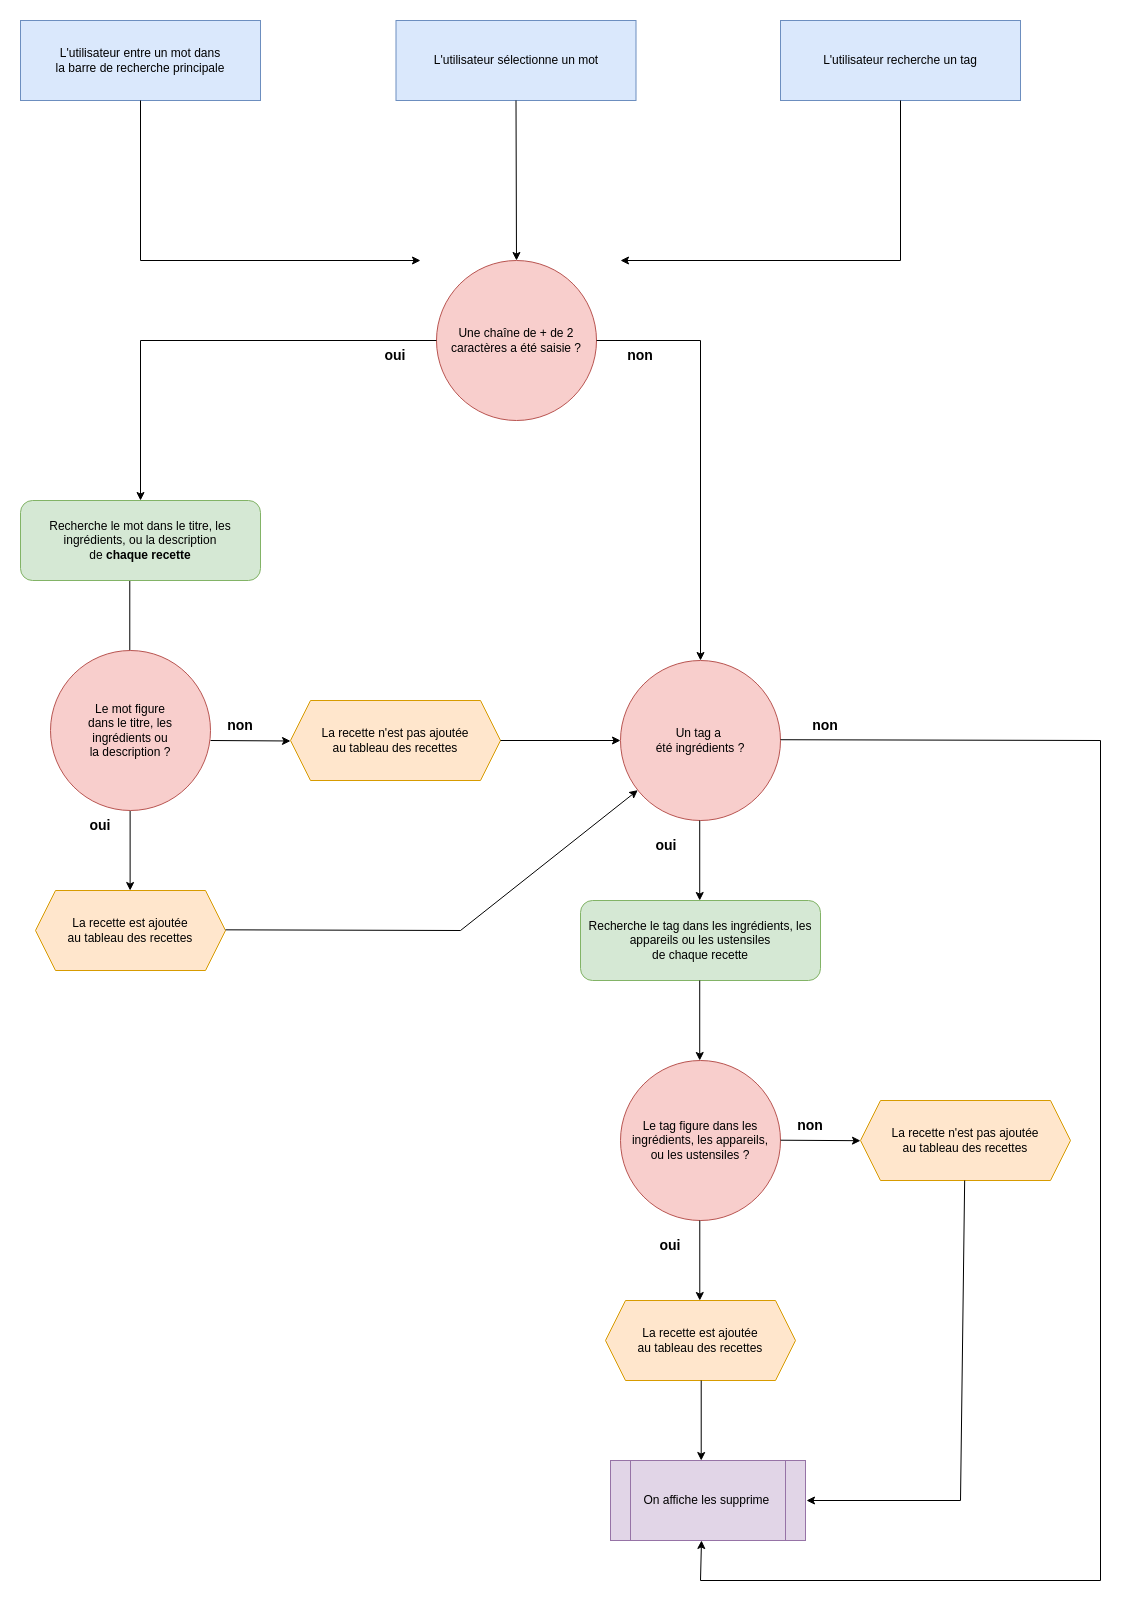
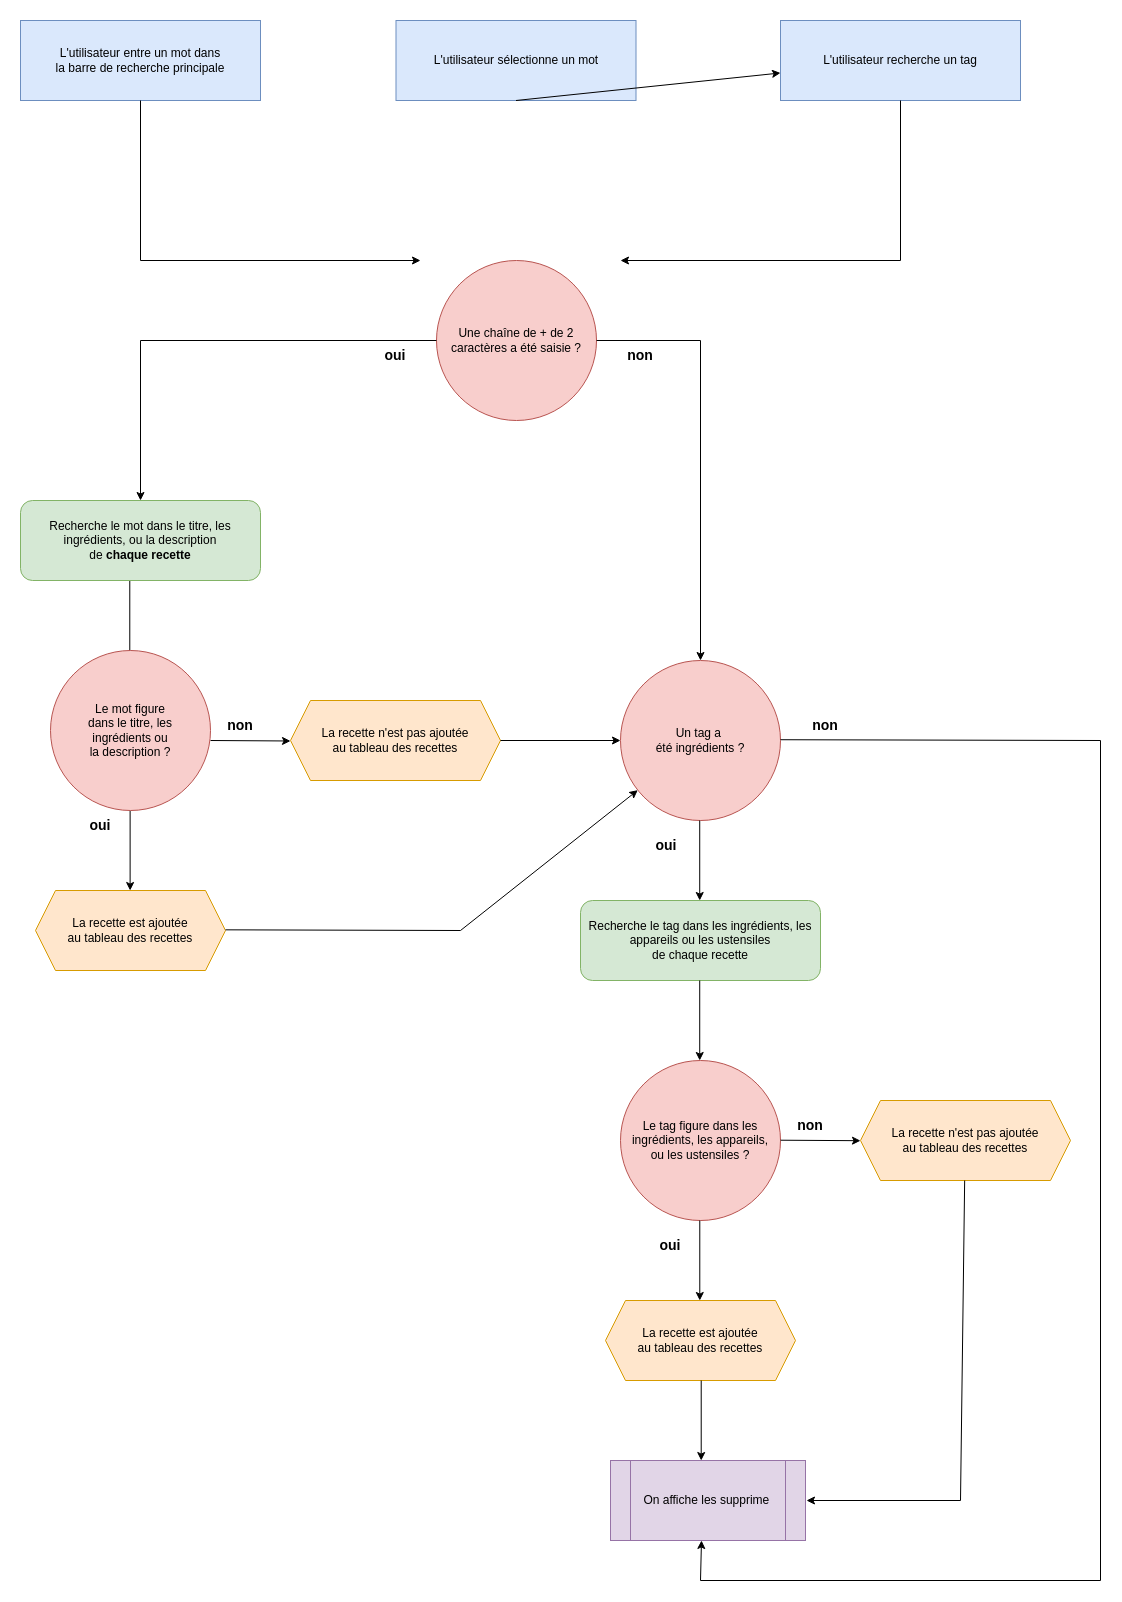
(516, 177) -> (645, 87)
